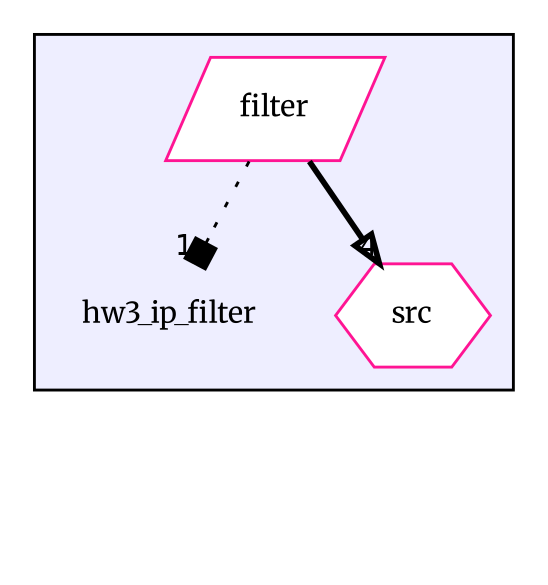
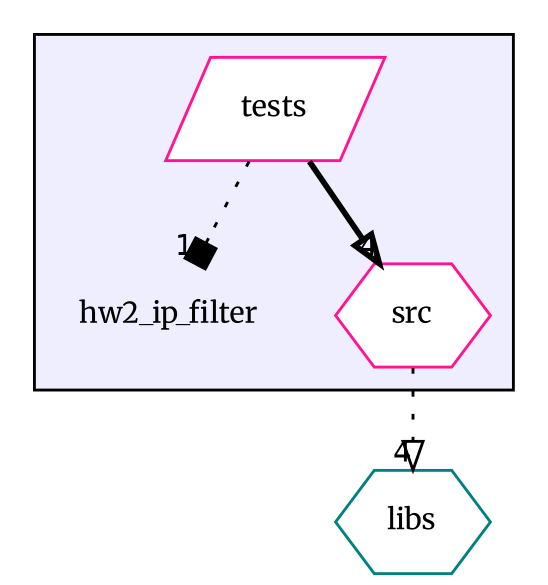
(275, 109) -> (275, 109)
(169, 315) -> (169, 315)
none -> (413, 522)
